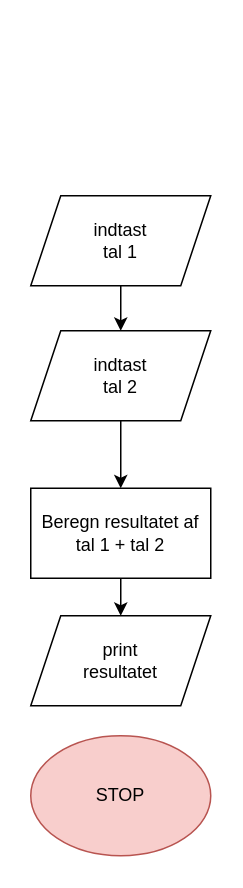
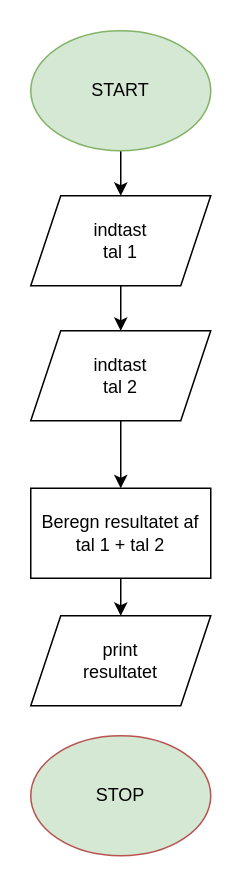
none -> (121, 91)
none -> (121, 179)
(121, 796) -> (121, 796)
